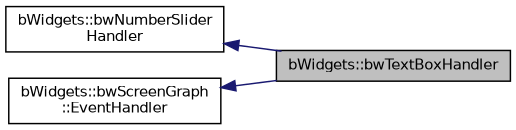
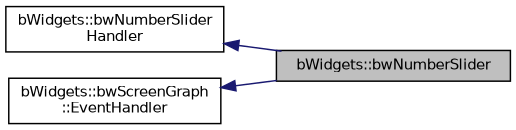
(393, 66) -> (393, 66)
